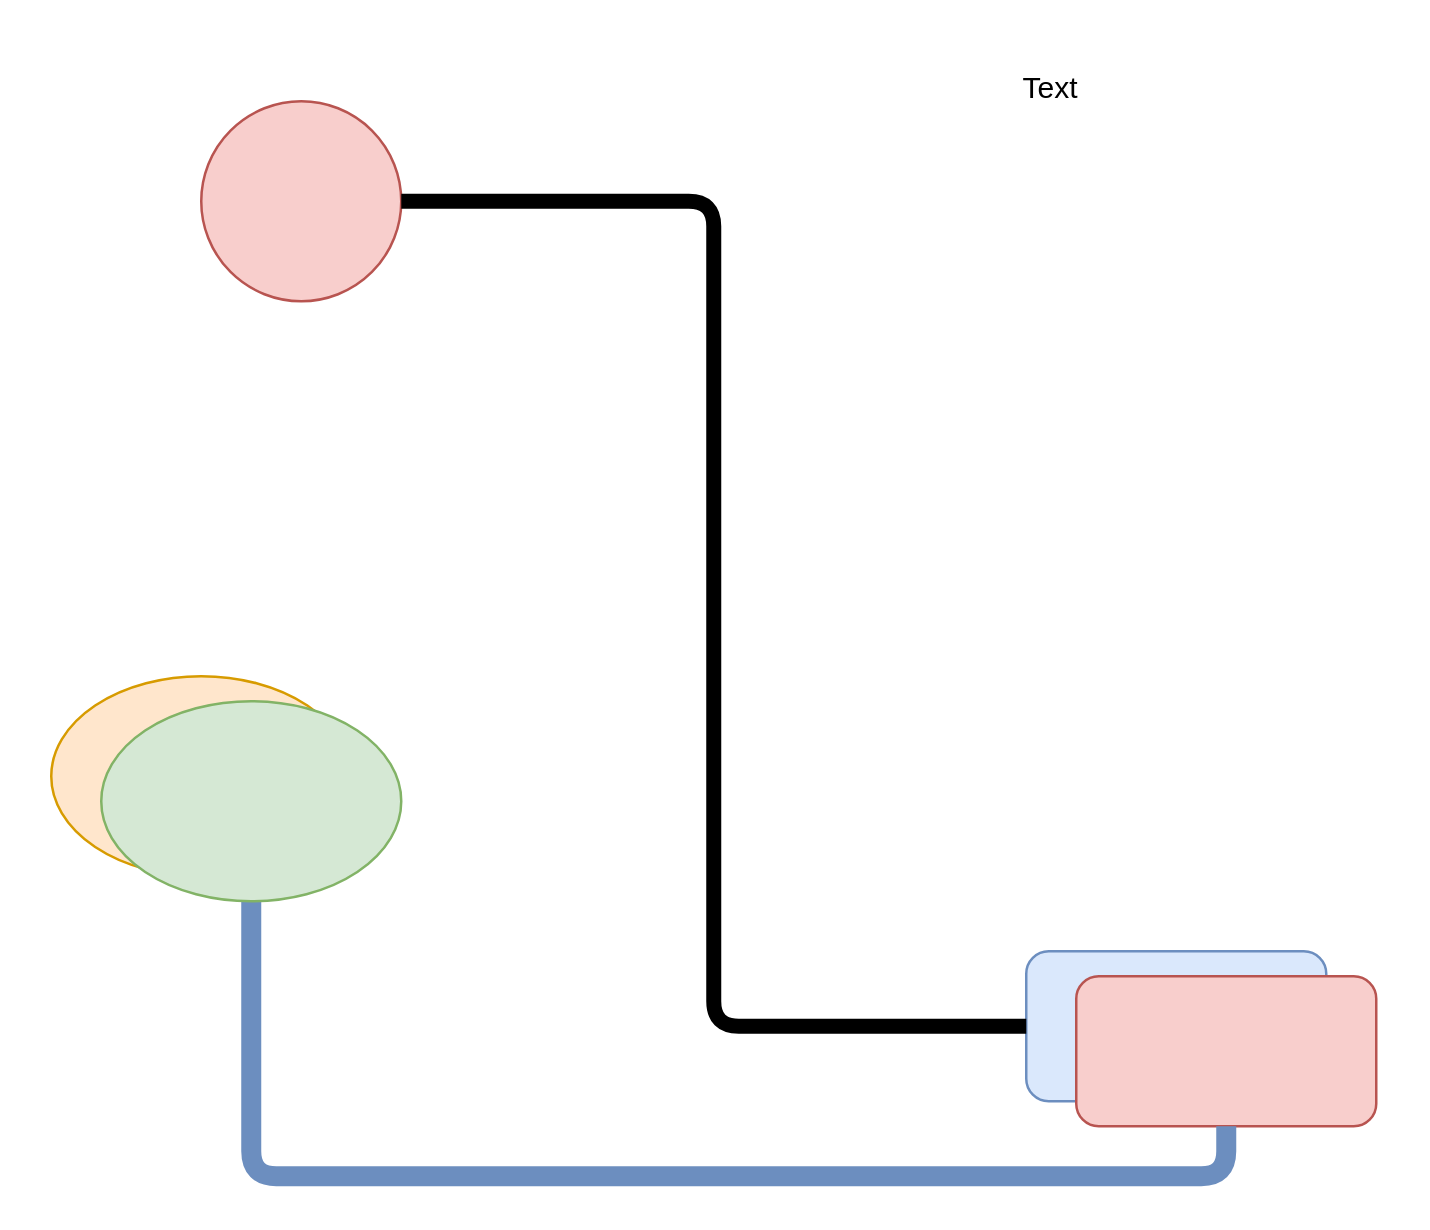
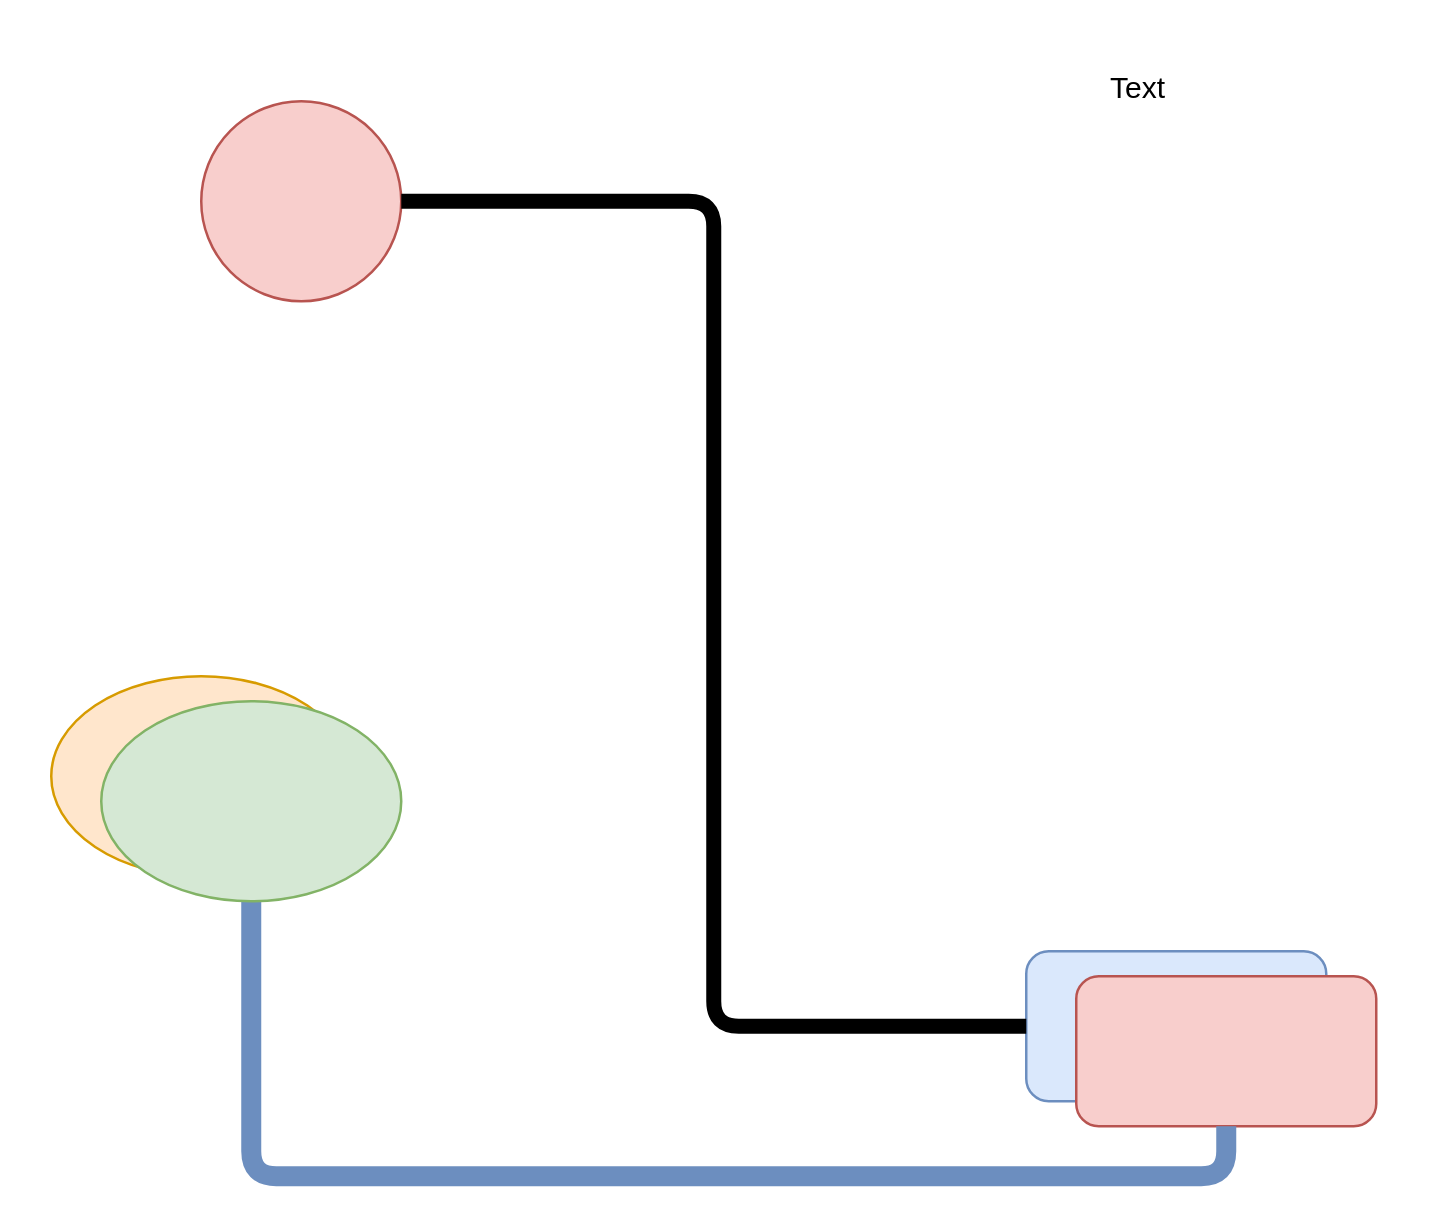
(1051, 89) -> (1139, 89)
